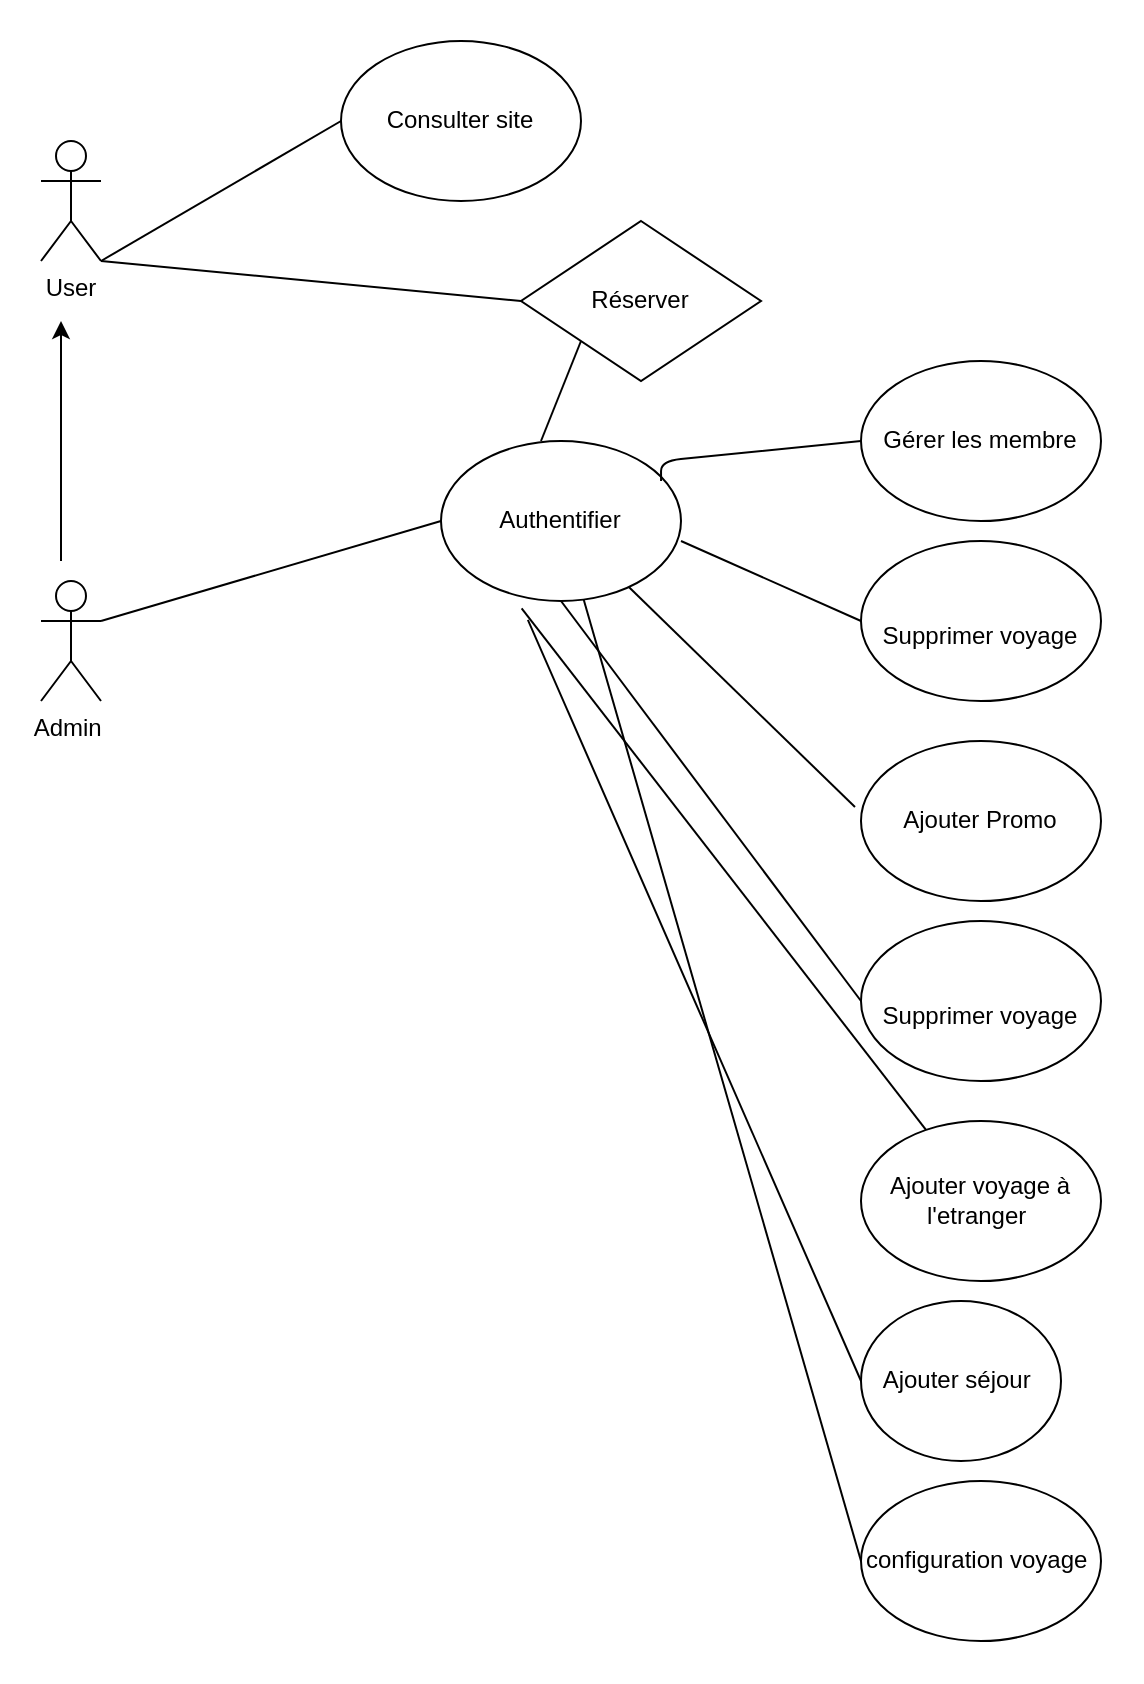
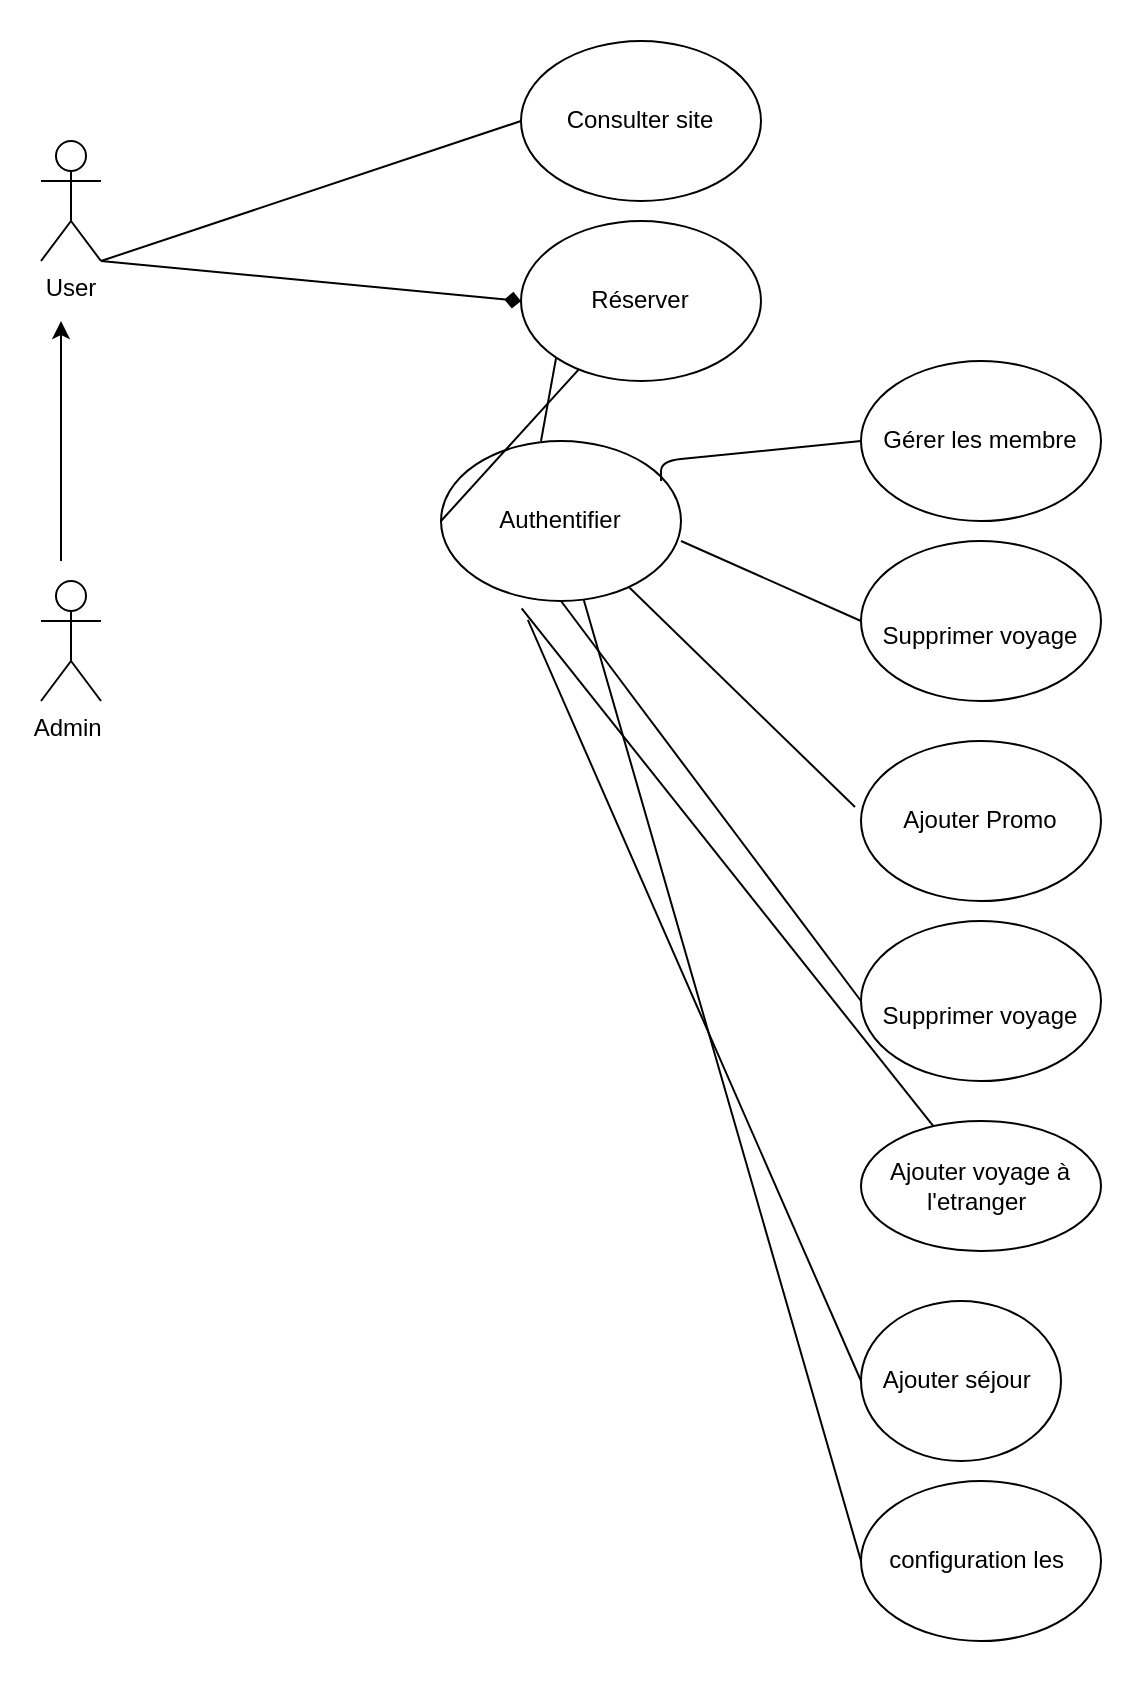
(461, 121) -> (641, 121)
(512, 300) -> (505, 299)
(641, 301) -> (641, 301)
(272, 571) -> (492, 465)
(981, 1201) -> (981, 1186)
(981, 1561) -> (981, 1561)
